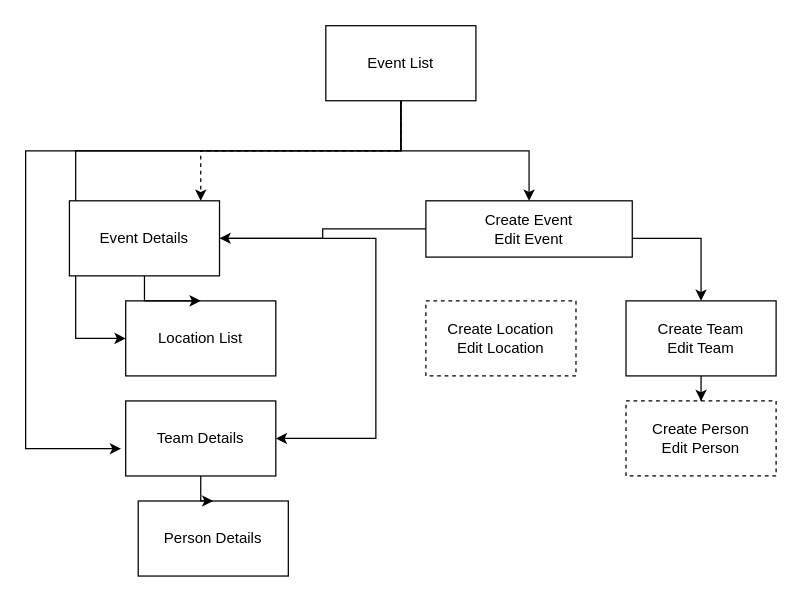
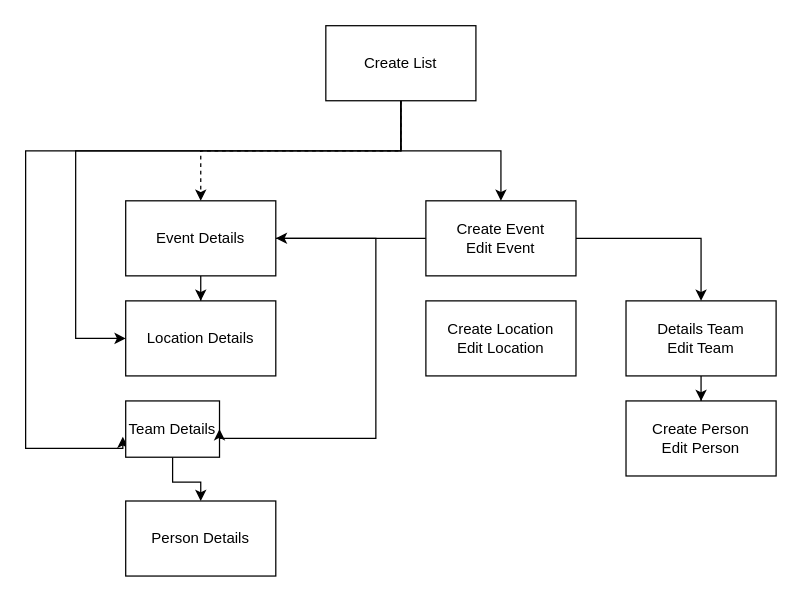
(401, 63) -> (401, 63)
(529, 229) -> (501, 238)
(144, 238) -> (201, 238)
(201, 338) -> (201, 338)
(501, 338) -> (501, 338)
(701, 338) -> (701, 338)
(201, 438) -> (173, 429)
(701, 438) -> (701, 438)
(213, 538) -> (201, 538)
